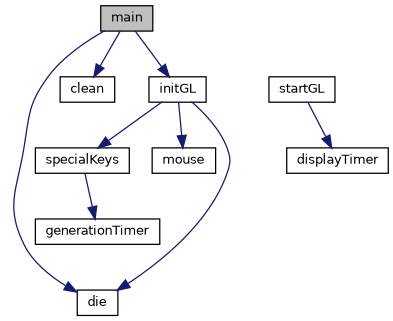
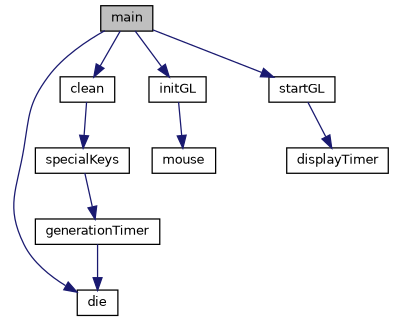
none -> (207, 51)
(135, 121) -> (85, 119)
(212, 203) -> (98, 261)
